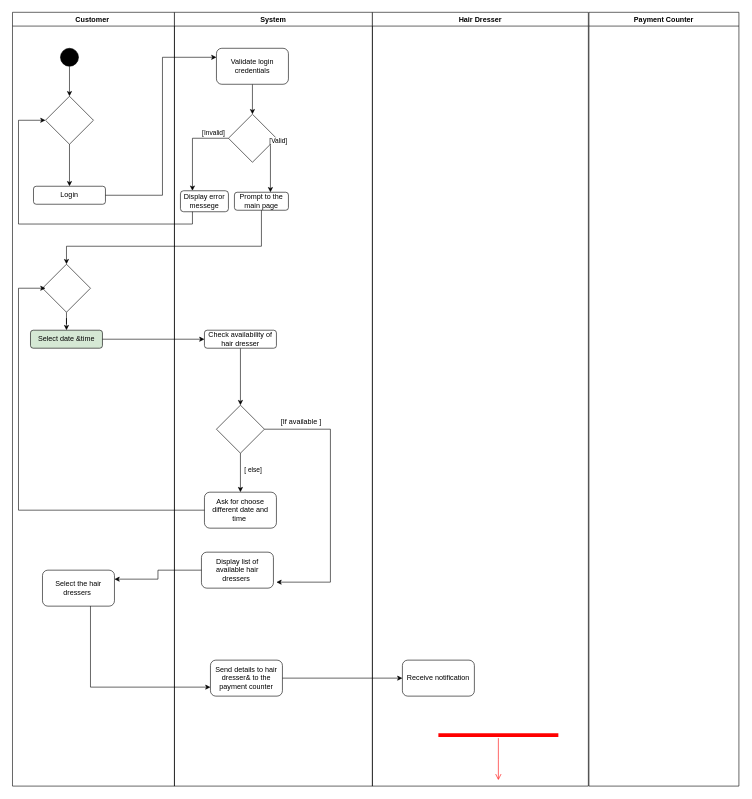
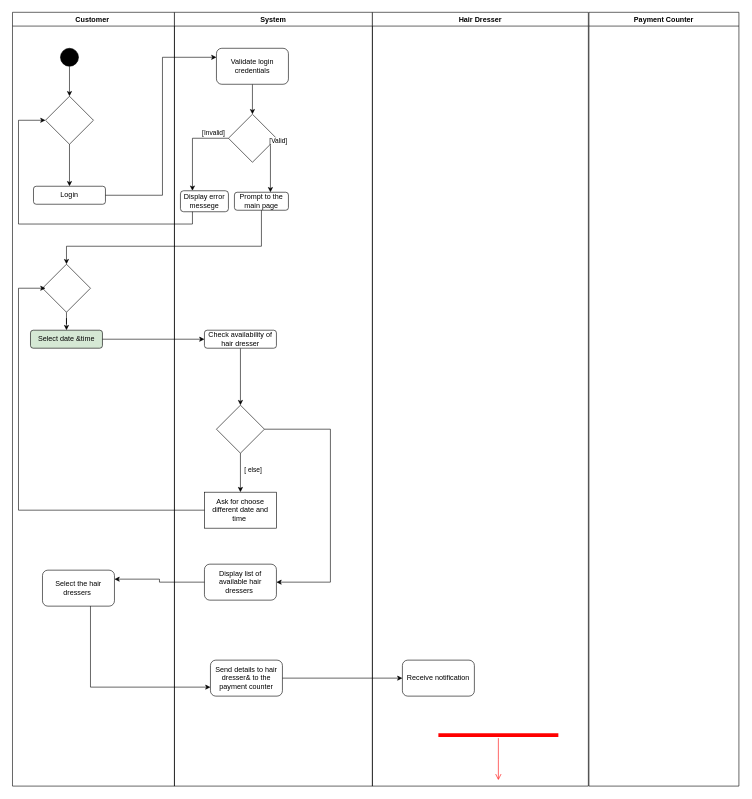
(301, 422) -> none
(240, 510) -> (240, 510)
(237, 570) -> (240, 582)
